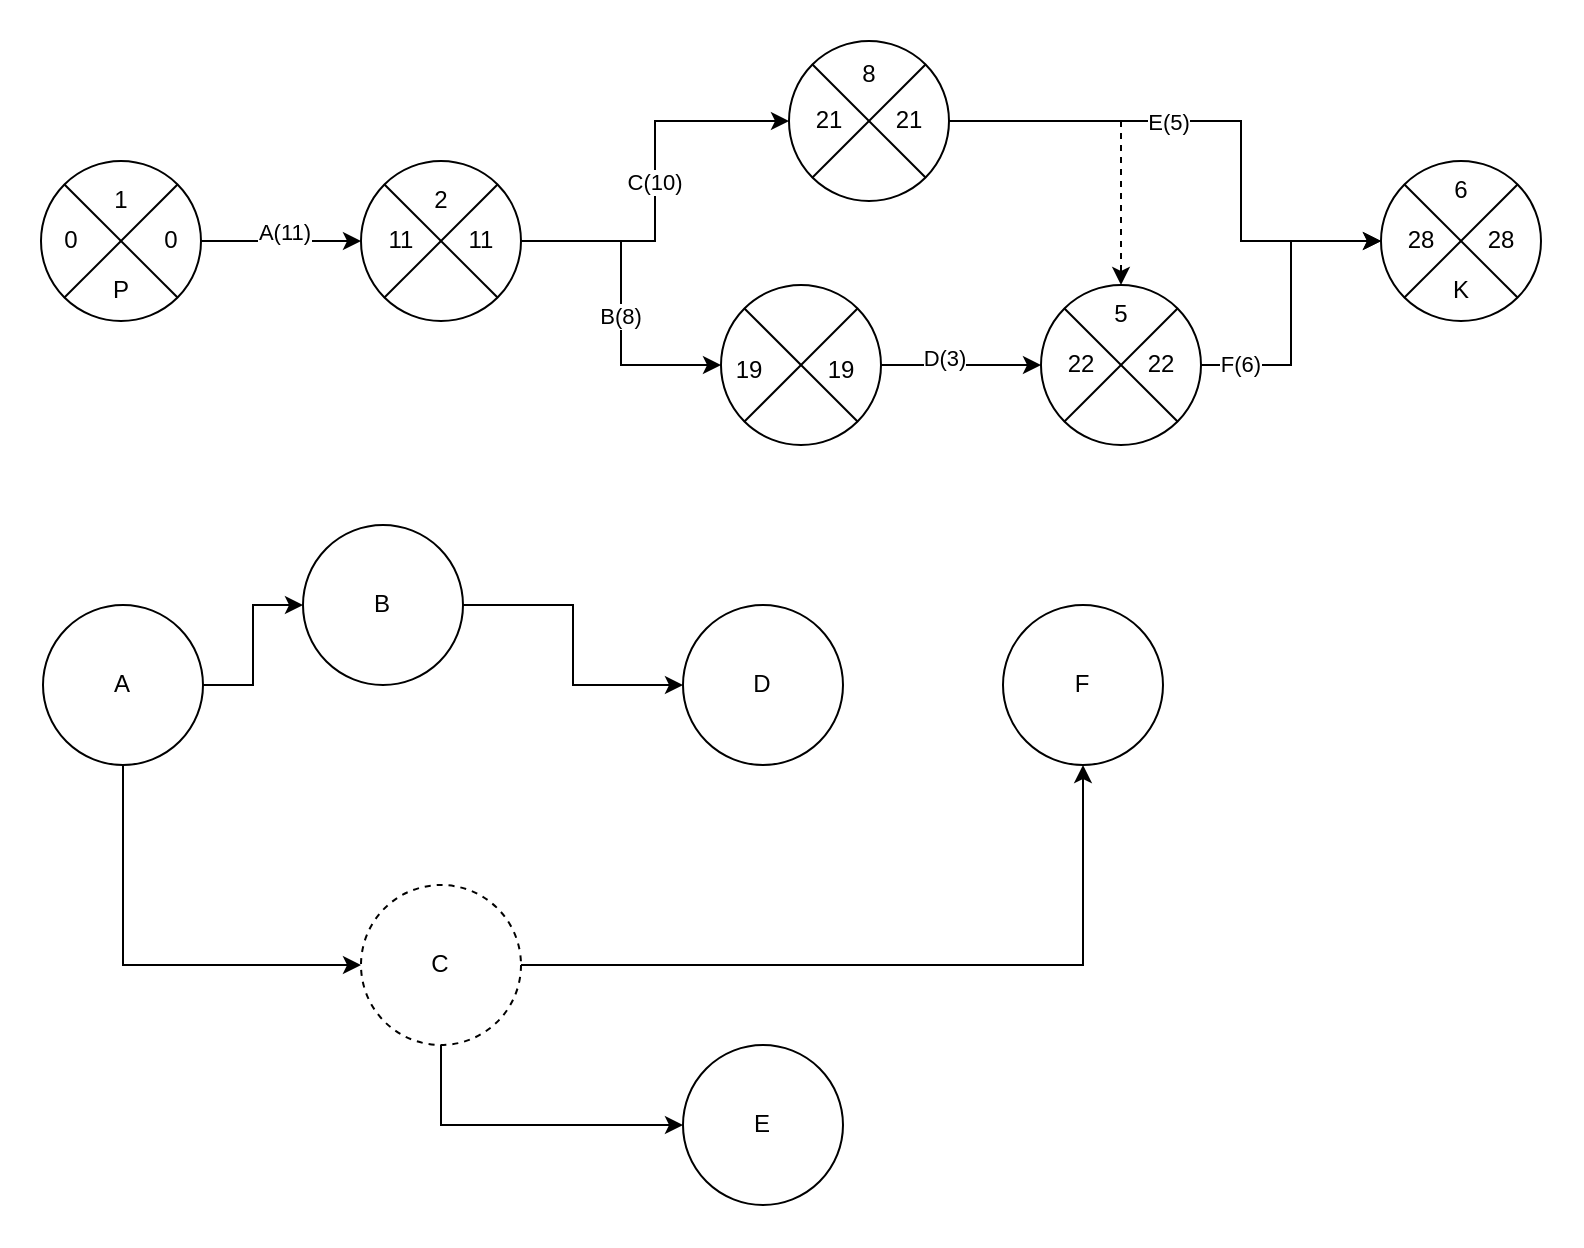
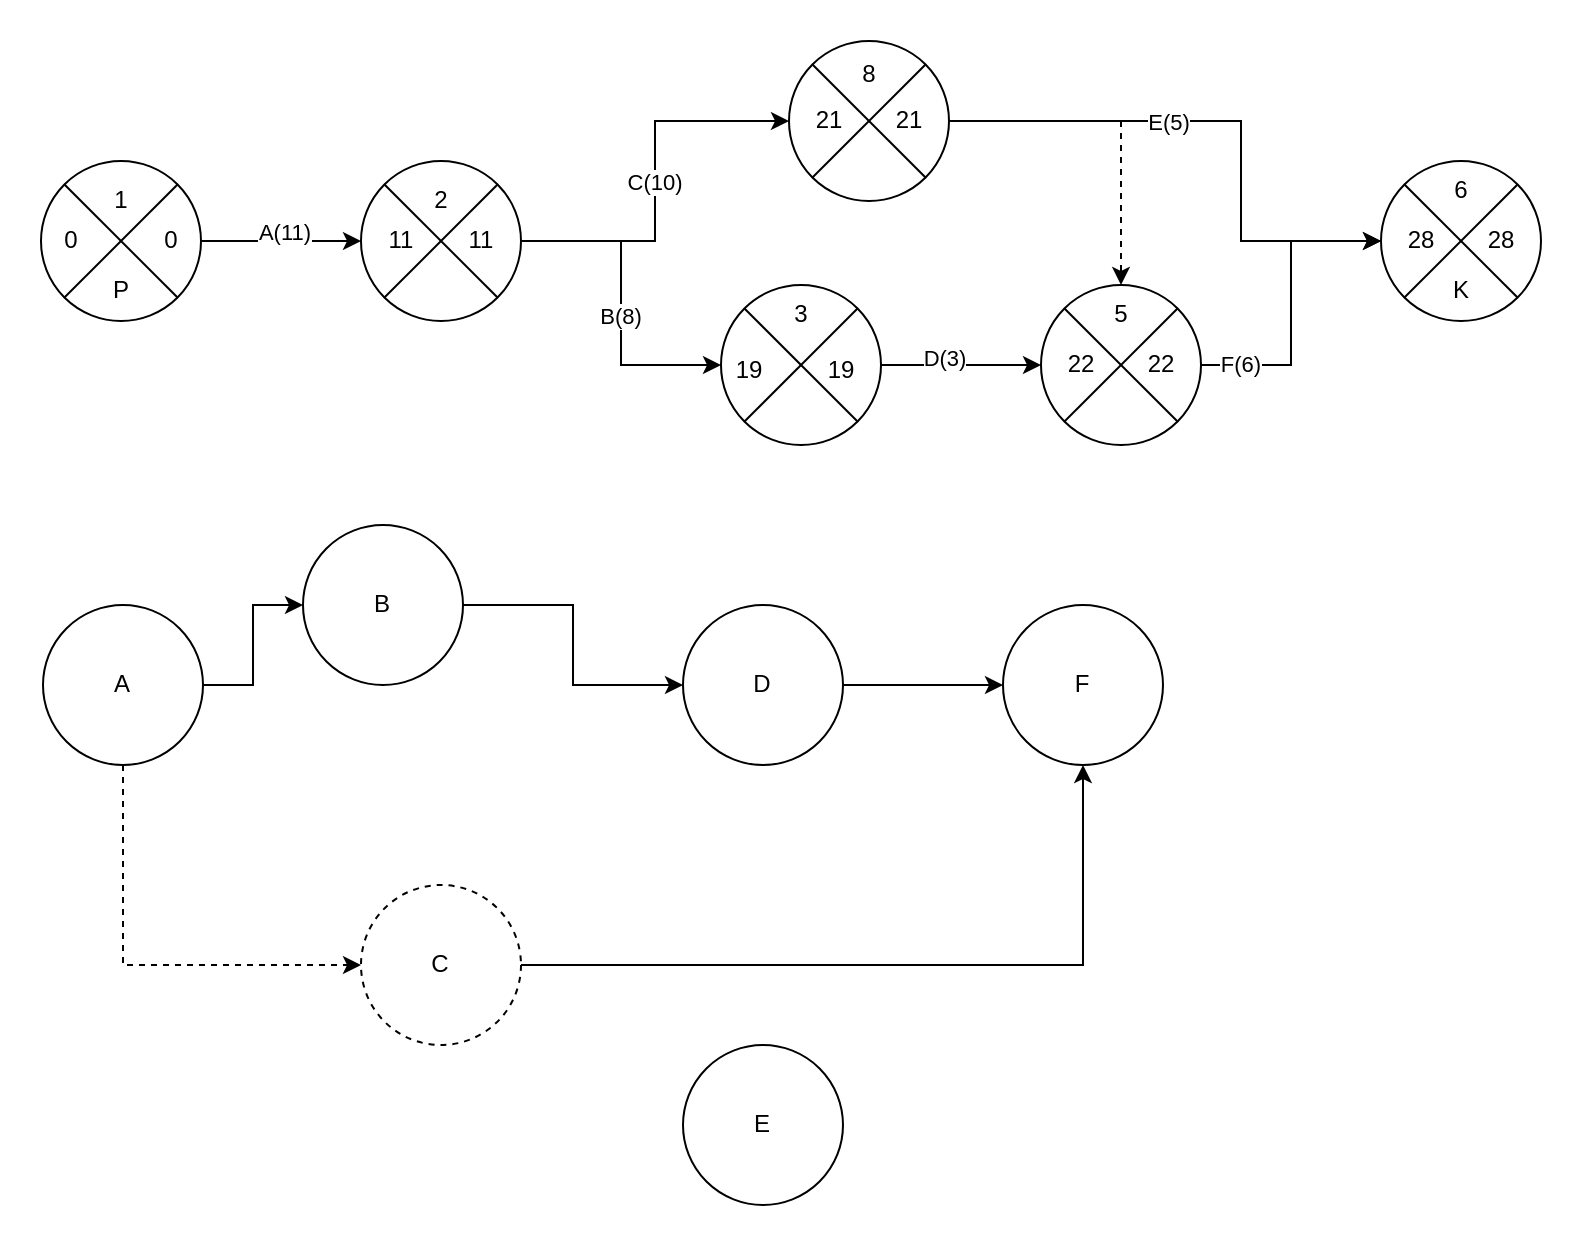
none -> (801, 315)
none -> (916, 685)
(135, 965) -> (135, 965)
(515, 1125) -> none
